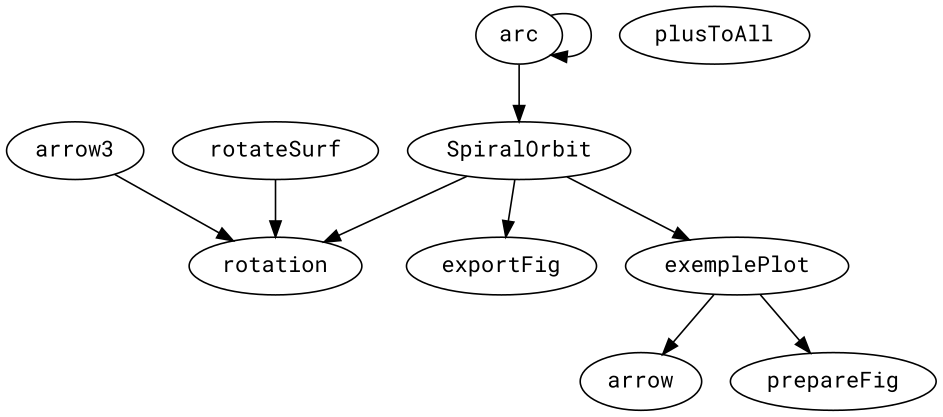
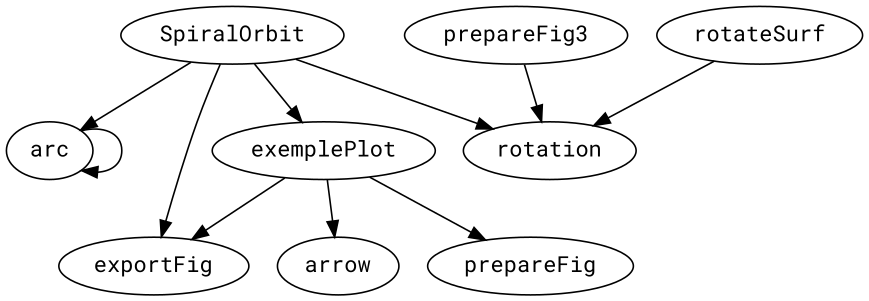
(715, 35) -> none
(519, 85) -> (143, 92)
(75, 151) -> (516, 35)
none -> (245, 204)
